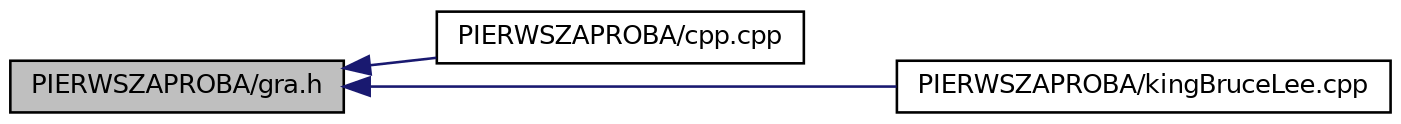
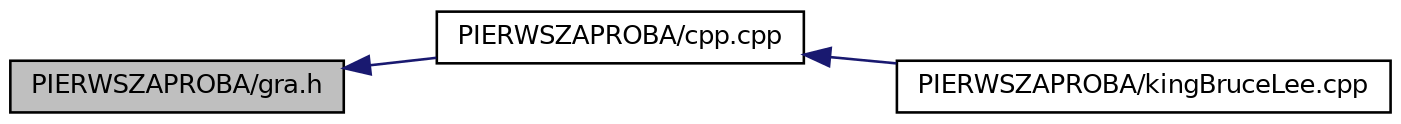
(633, 87) -> (863, 60)
